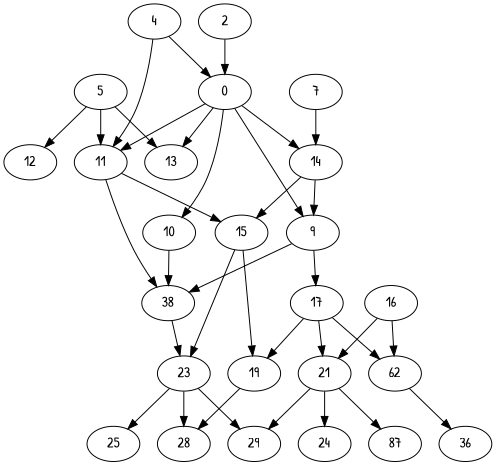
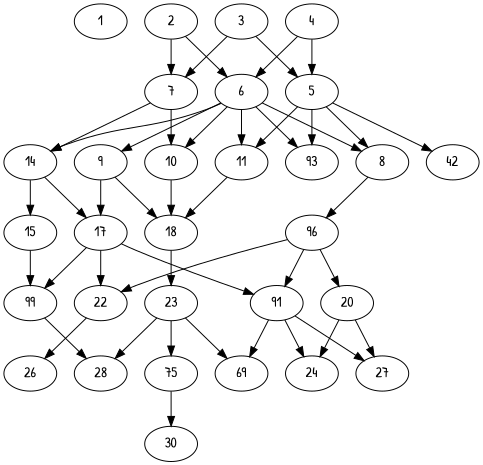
none -> (101, 22)
none -> (242, 22)
none -> (171, 52)
(142, 91) -> (312, 52)
(225, 92) -> (242, 92)
none -> (171, 122)
(30, 162) -> (453, 162)
(171, 162) -> (312, 162)
none -> (382, 162)
(315, 193) -> (62, 194)
(167, 195) -> none
(215, 299) -> none
(168, 303) -> (171, 233)
none -> (347, 303)
(391, 303) -> (312, 233)
(254, 374) -> (30, 303)
(325, 374) -> (277, 303)
(395, 374) -> (101, 303)
(113, 444) -> (171, 374)
none -> (171, 444)
(254, 444) -> (242, 374)
(395, 444) -> (382, 374)
(465, 444) -> (30, 374)
